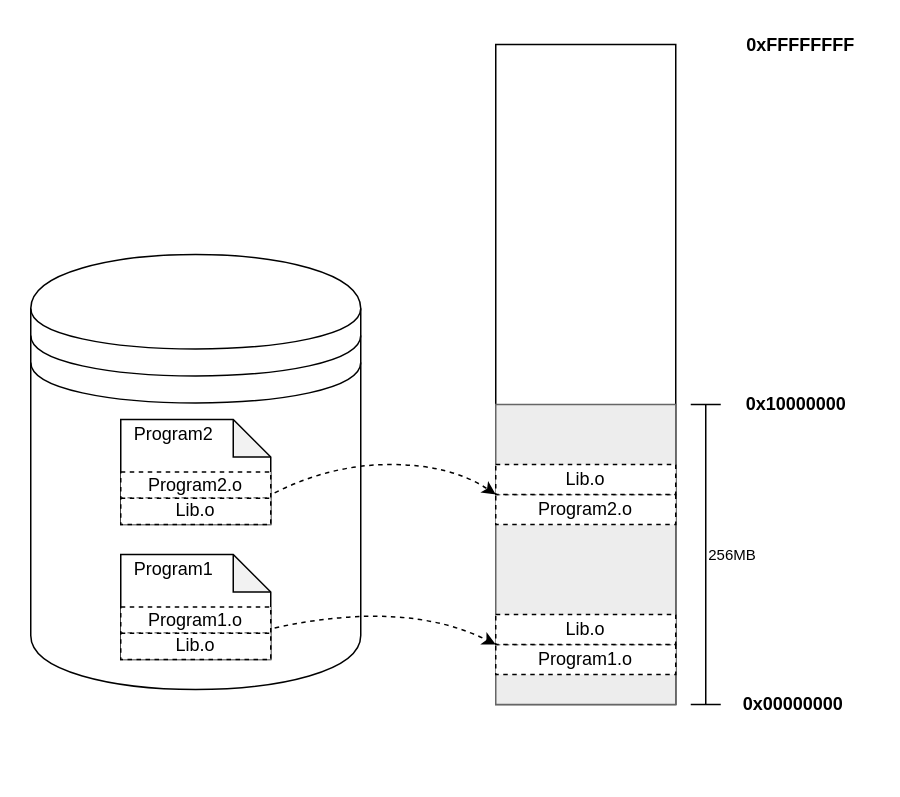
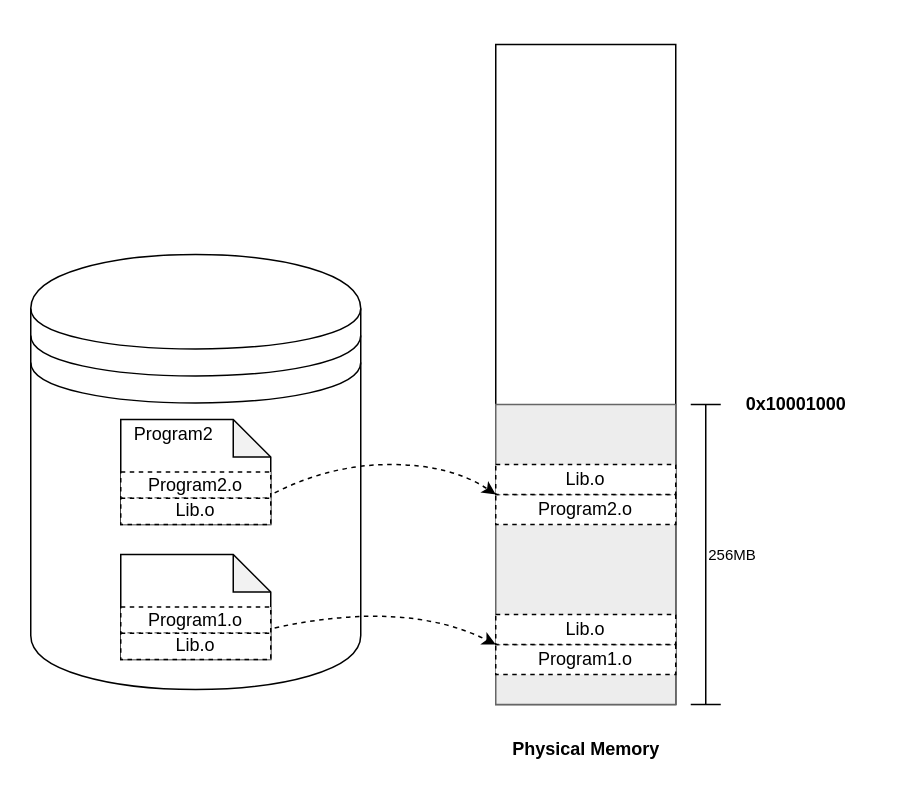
(800, 46) -> none
(797, 404) -> (797, 404)
(173, 569) -> none
(793, 704) -> none
none -> (586, 749)
